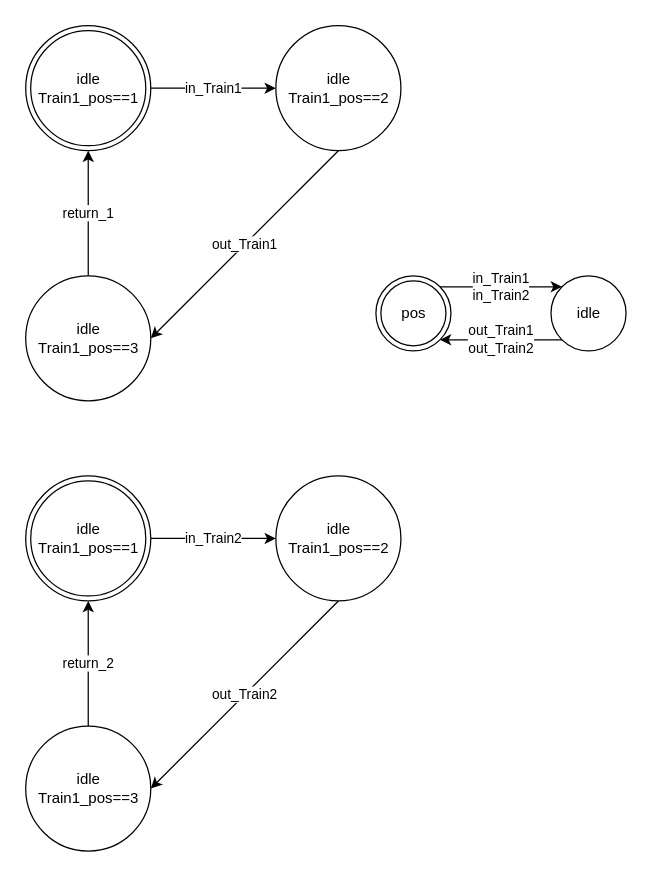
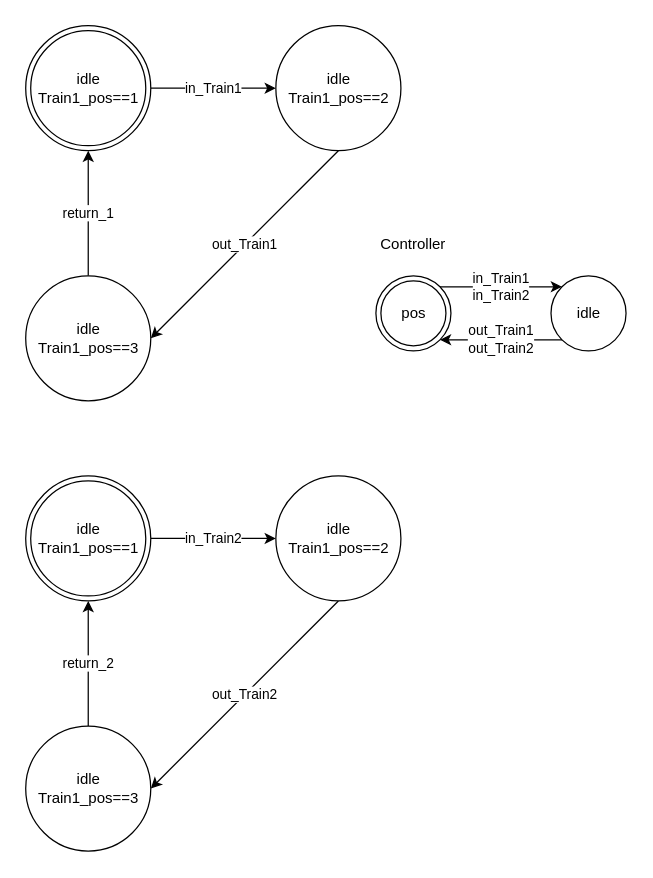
none -> (413, 244)
